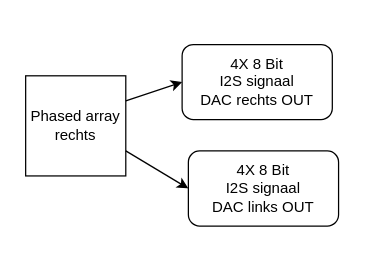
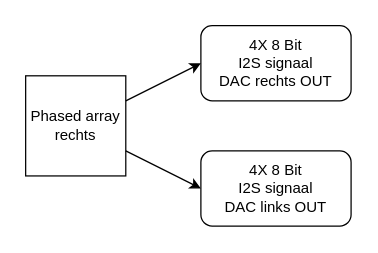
(257, 82) -> (276, 63)
(263, 188) -> (276, 188)
